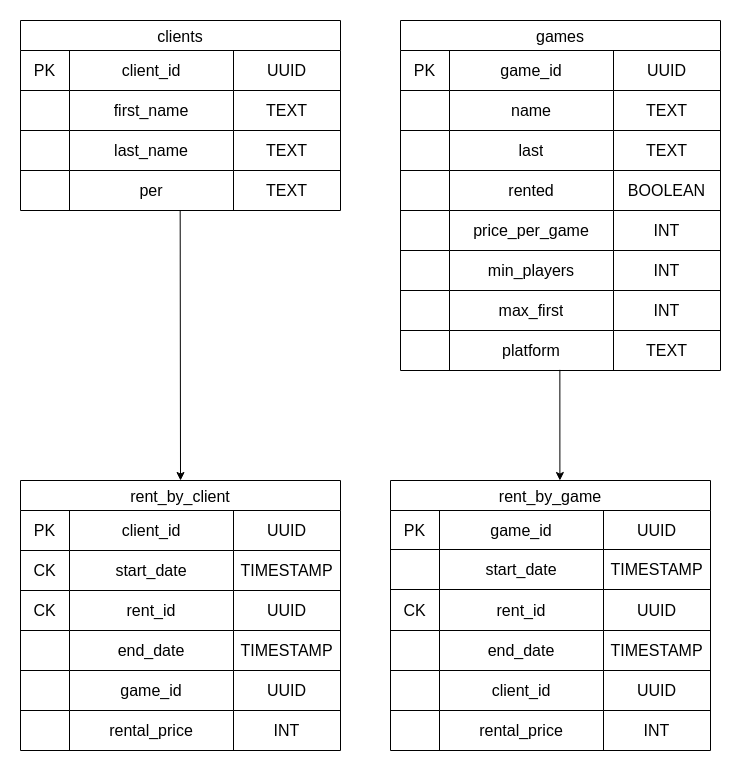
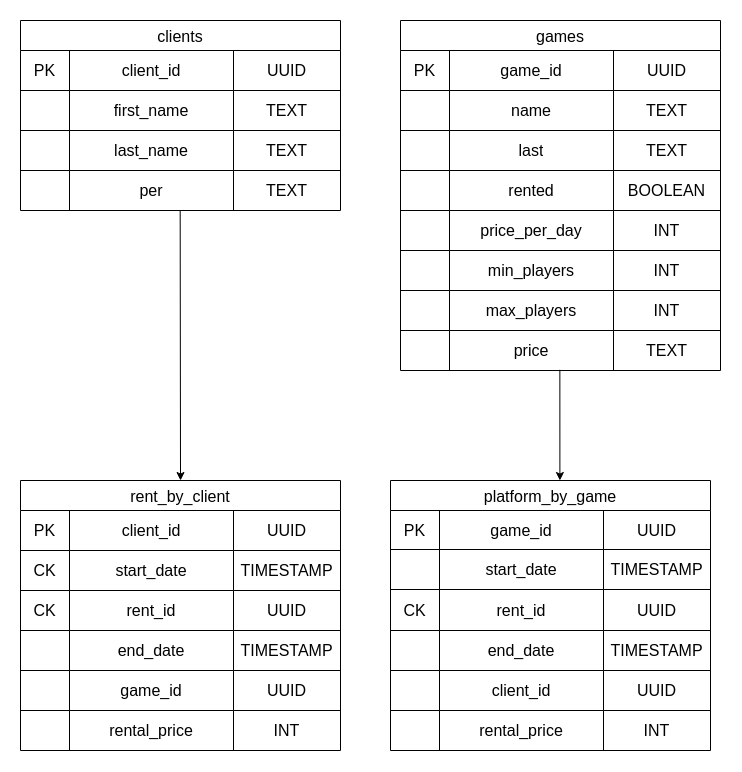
(532, 231) -> (532, 231)
(532, 311) -> (532, 311)
(532, 351) -> (532, 351)
(550, 497) -> (550, 497)
